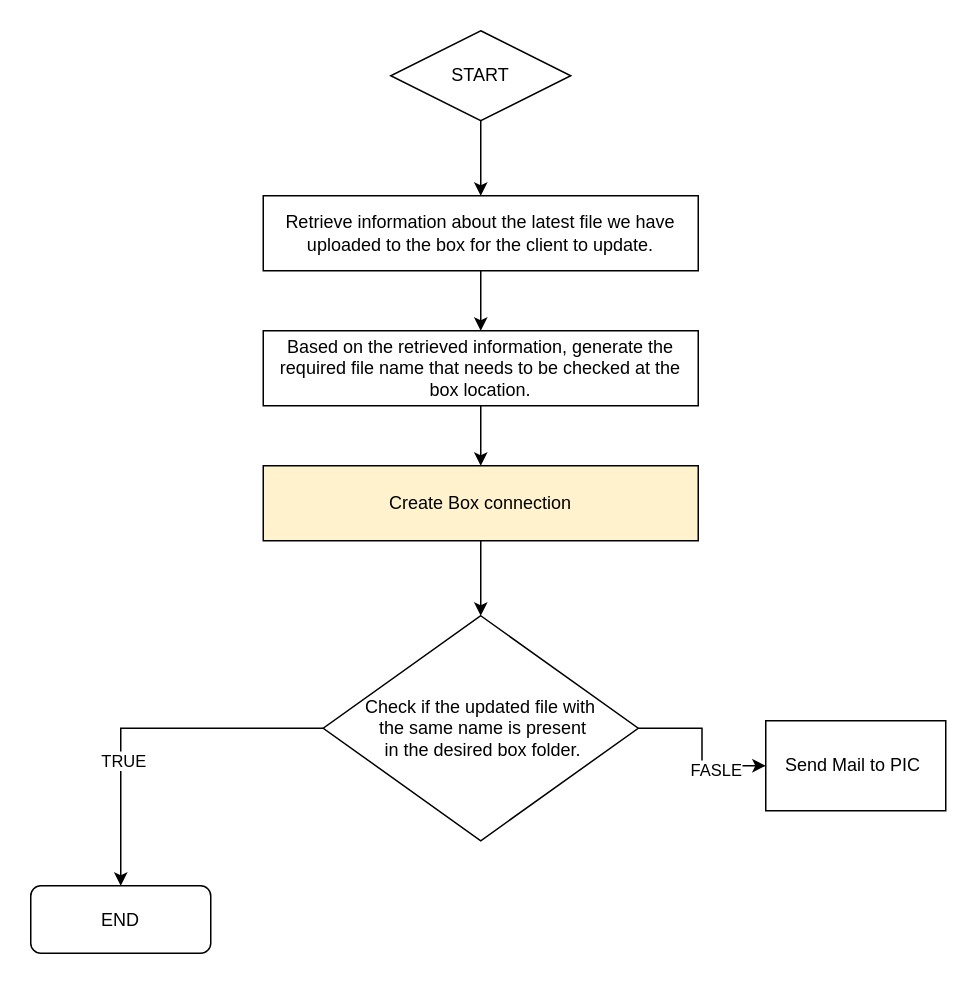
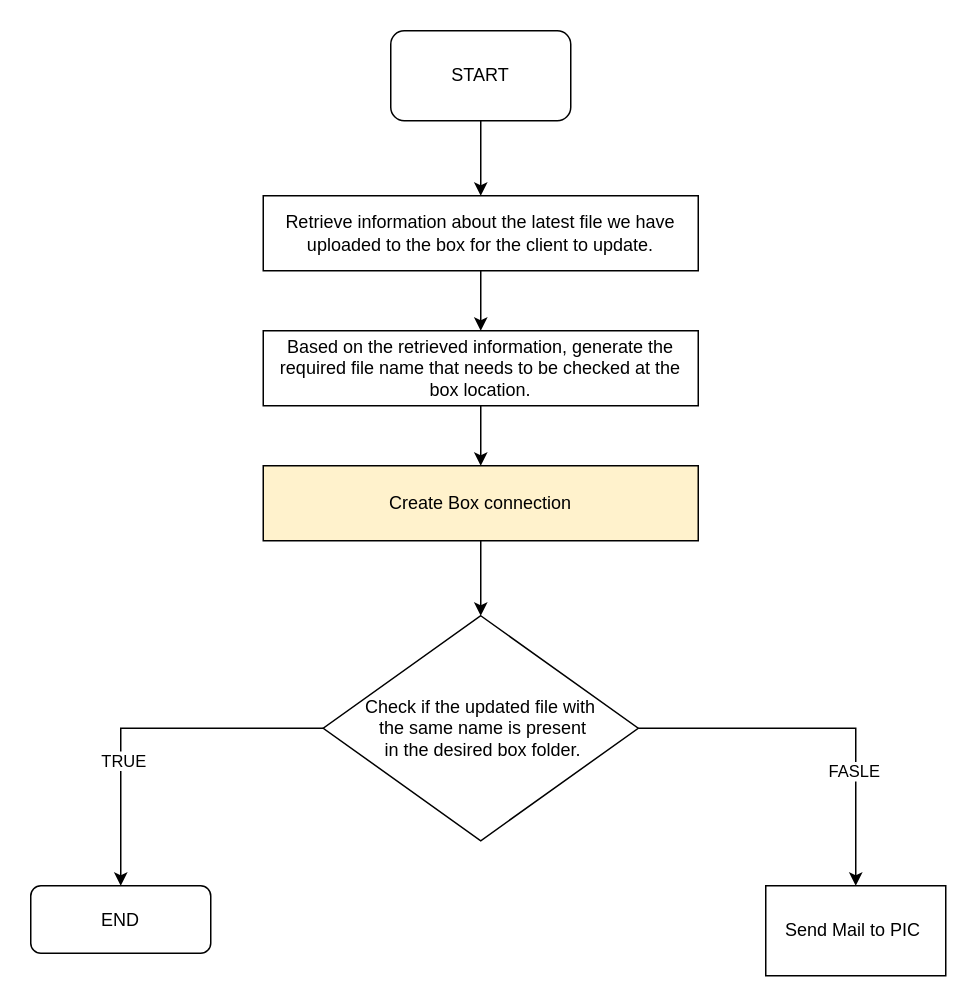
(481, 76) -> (481, 76)
(856, 766) -> (856, 931)
